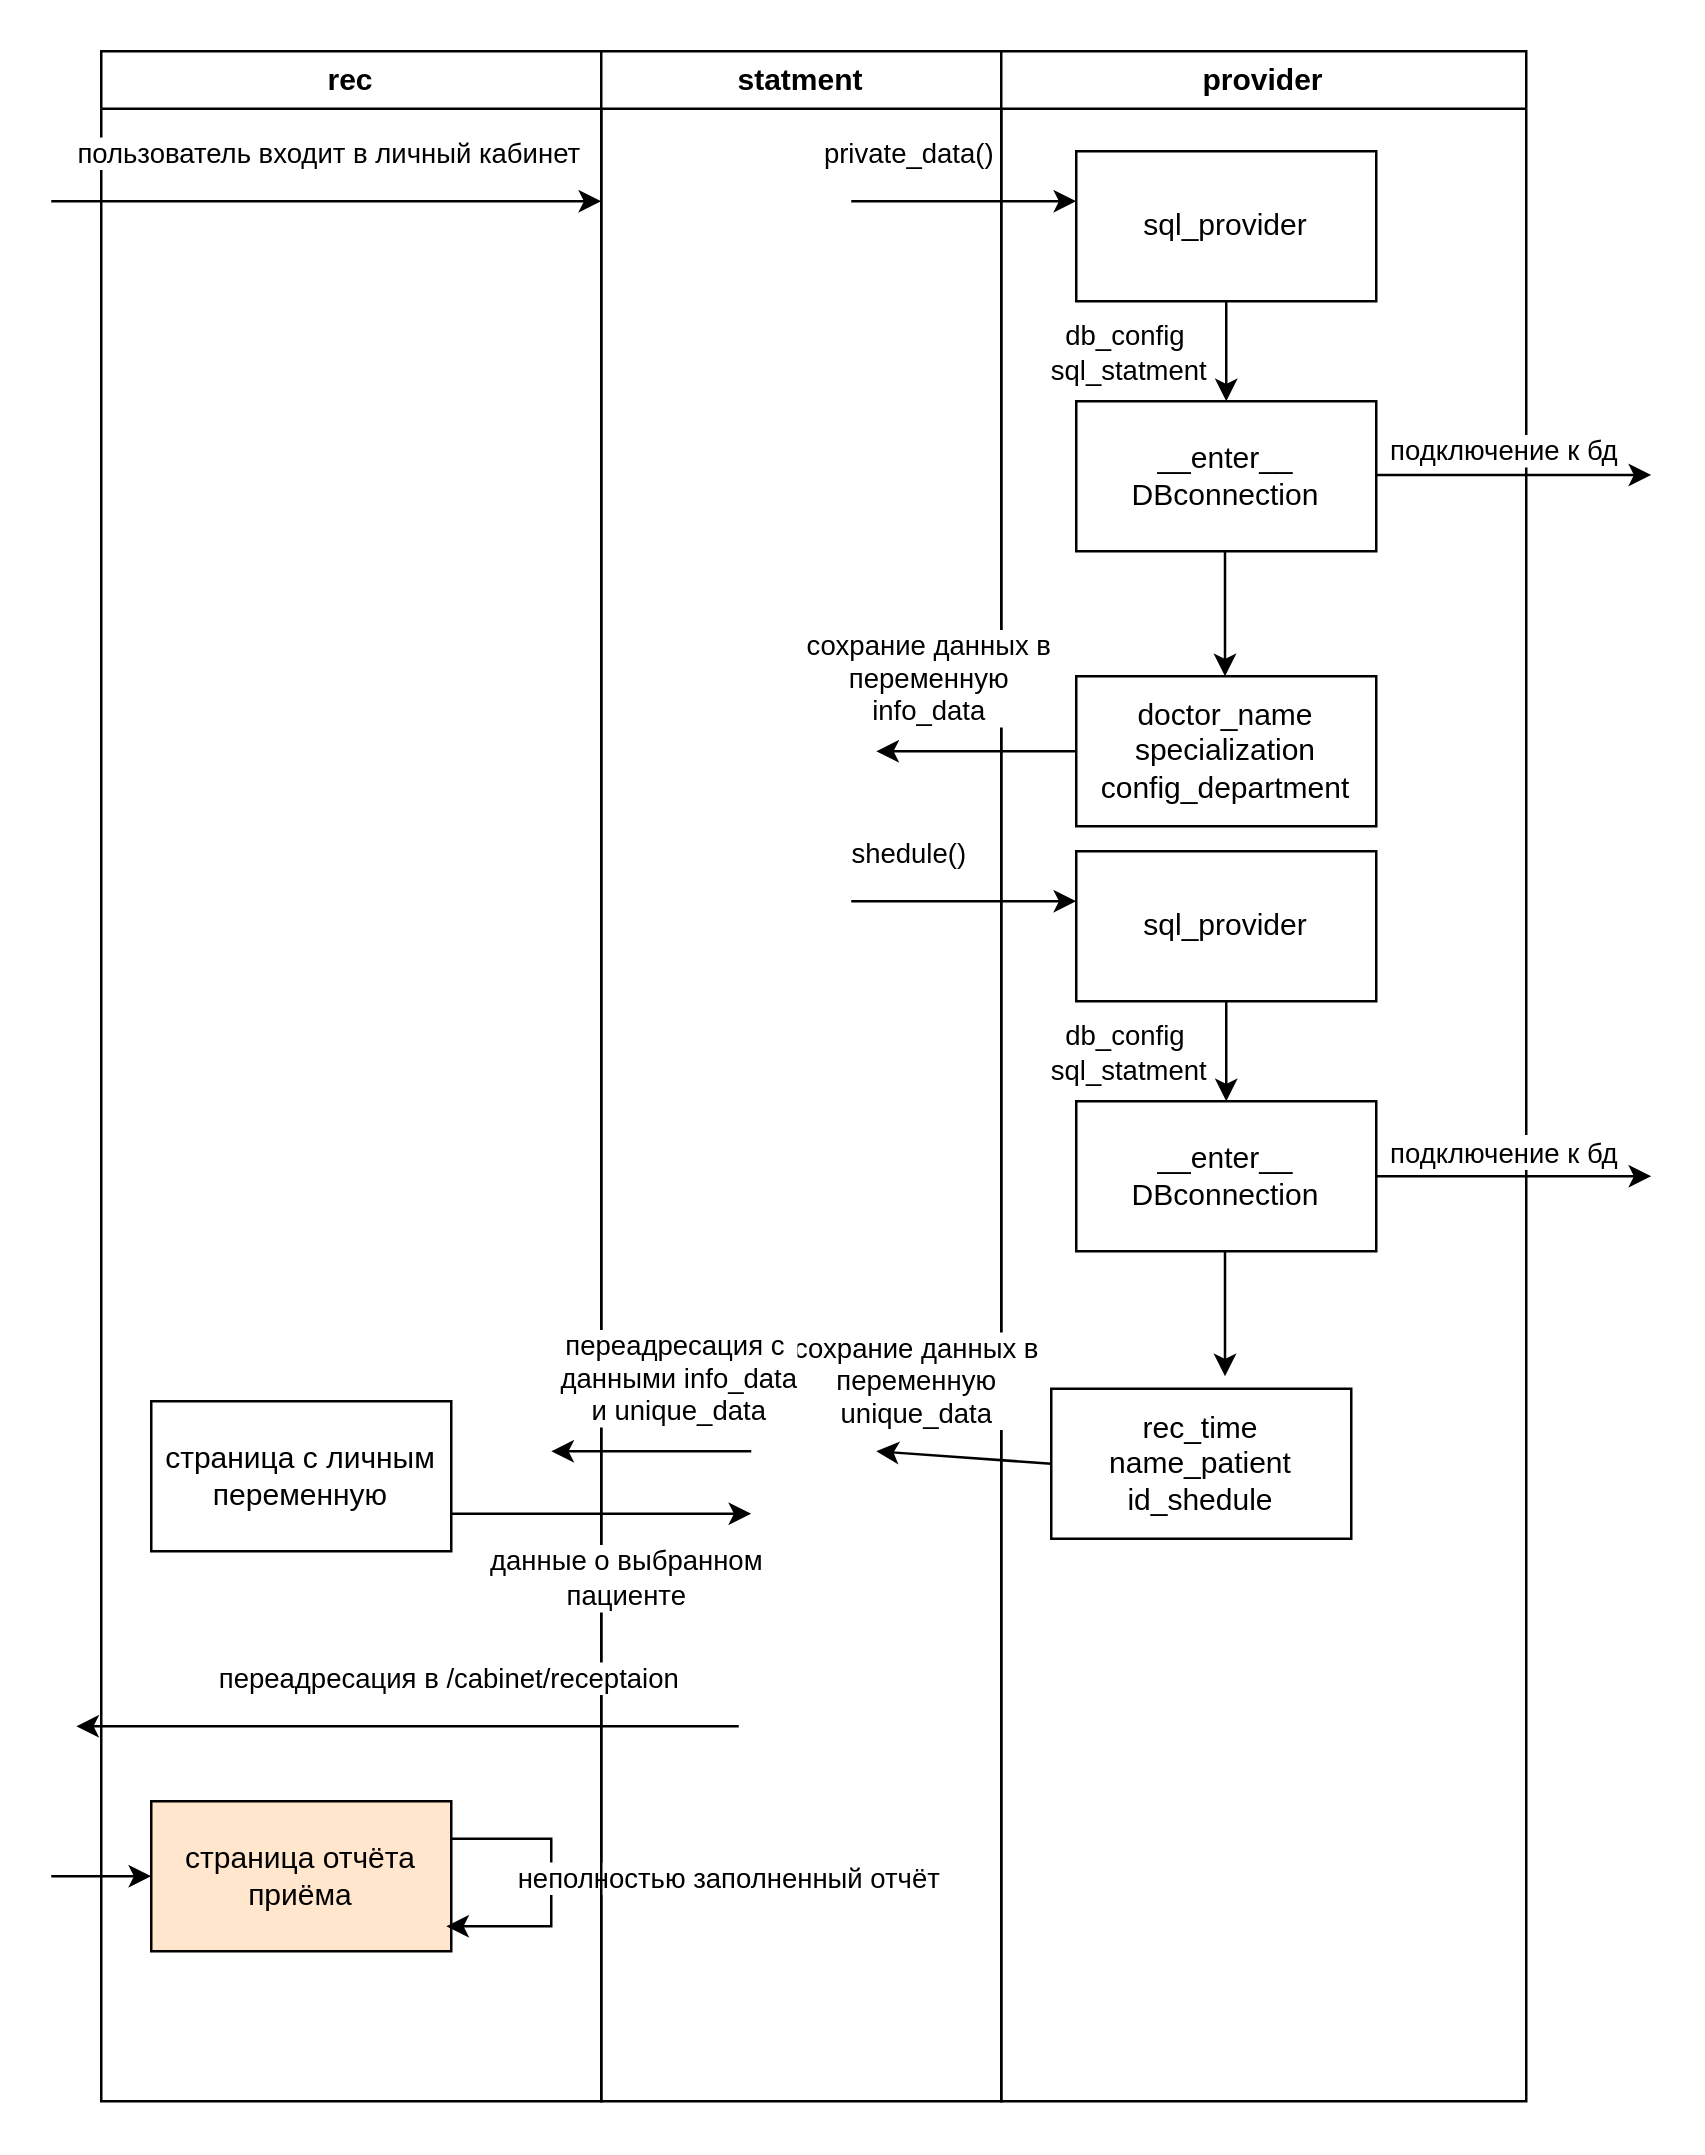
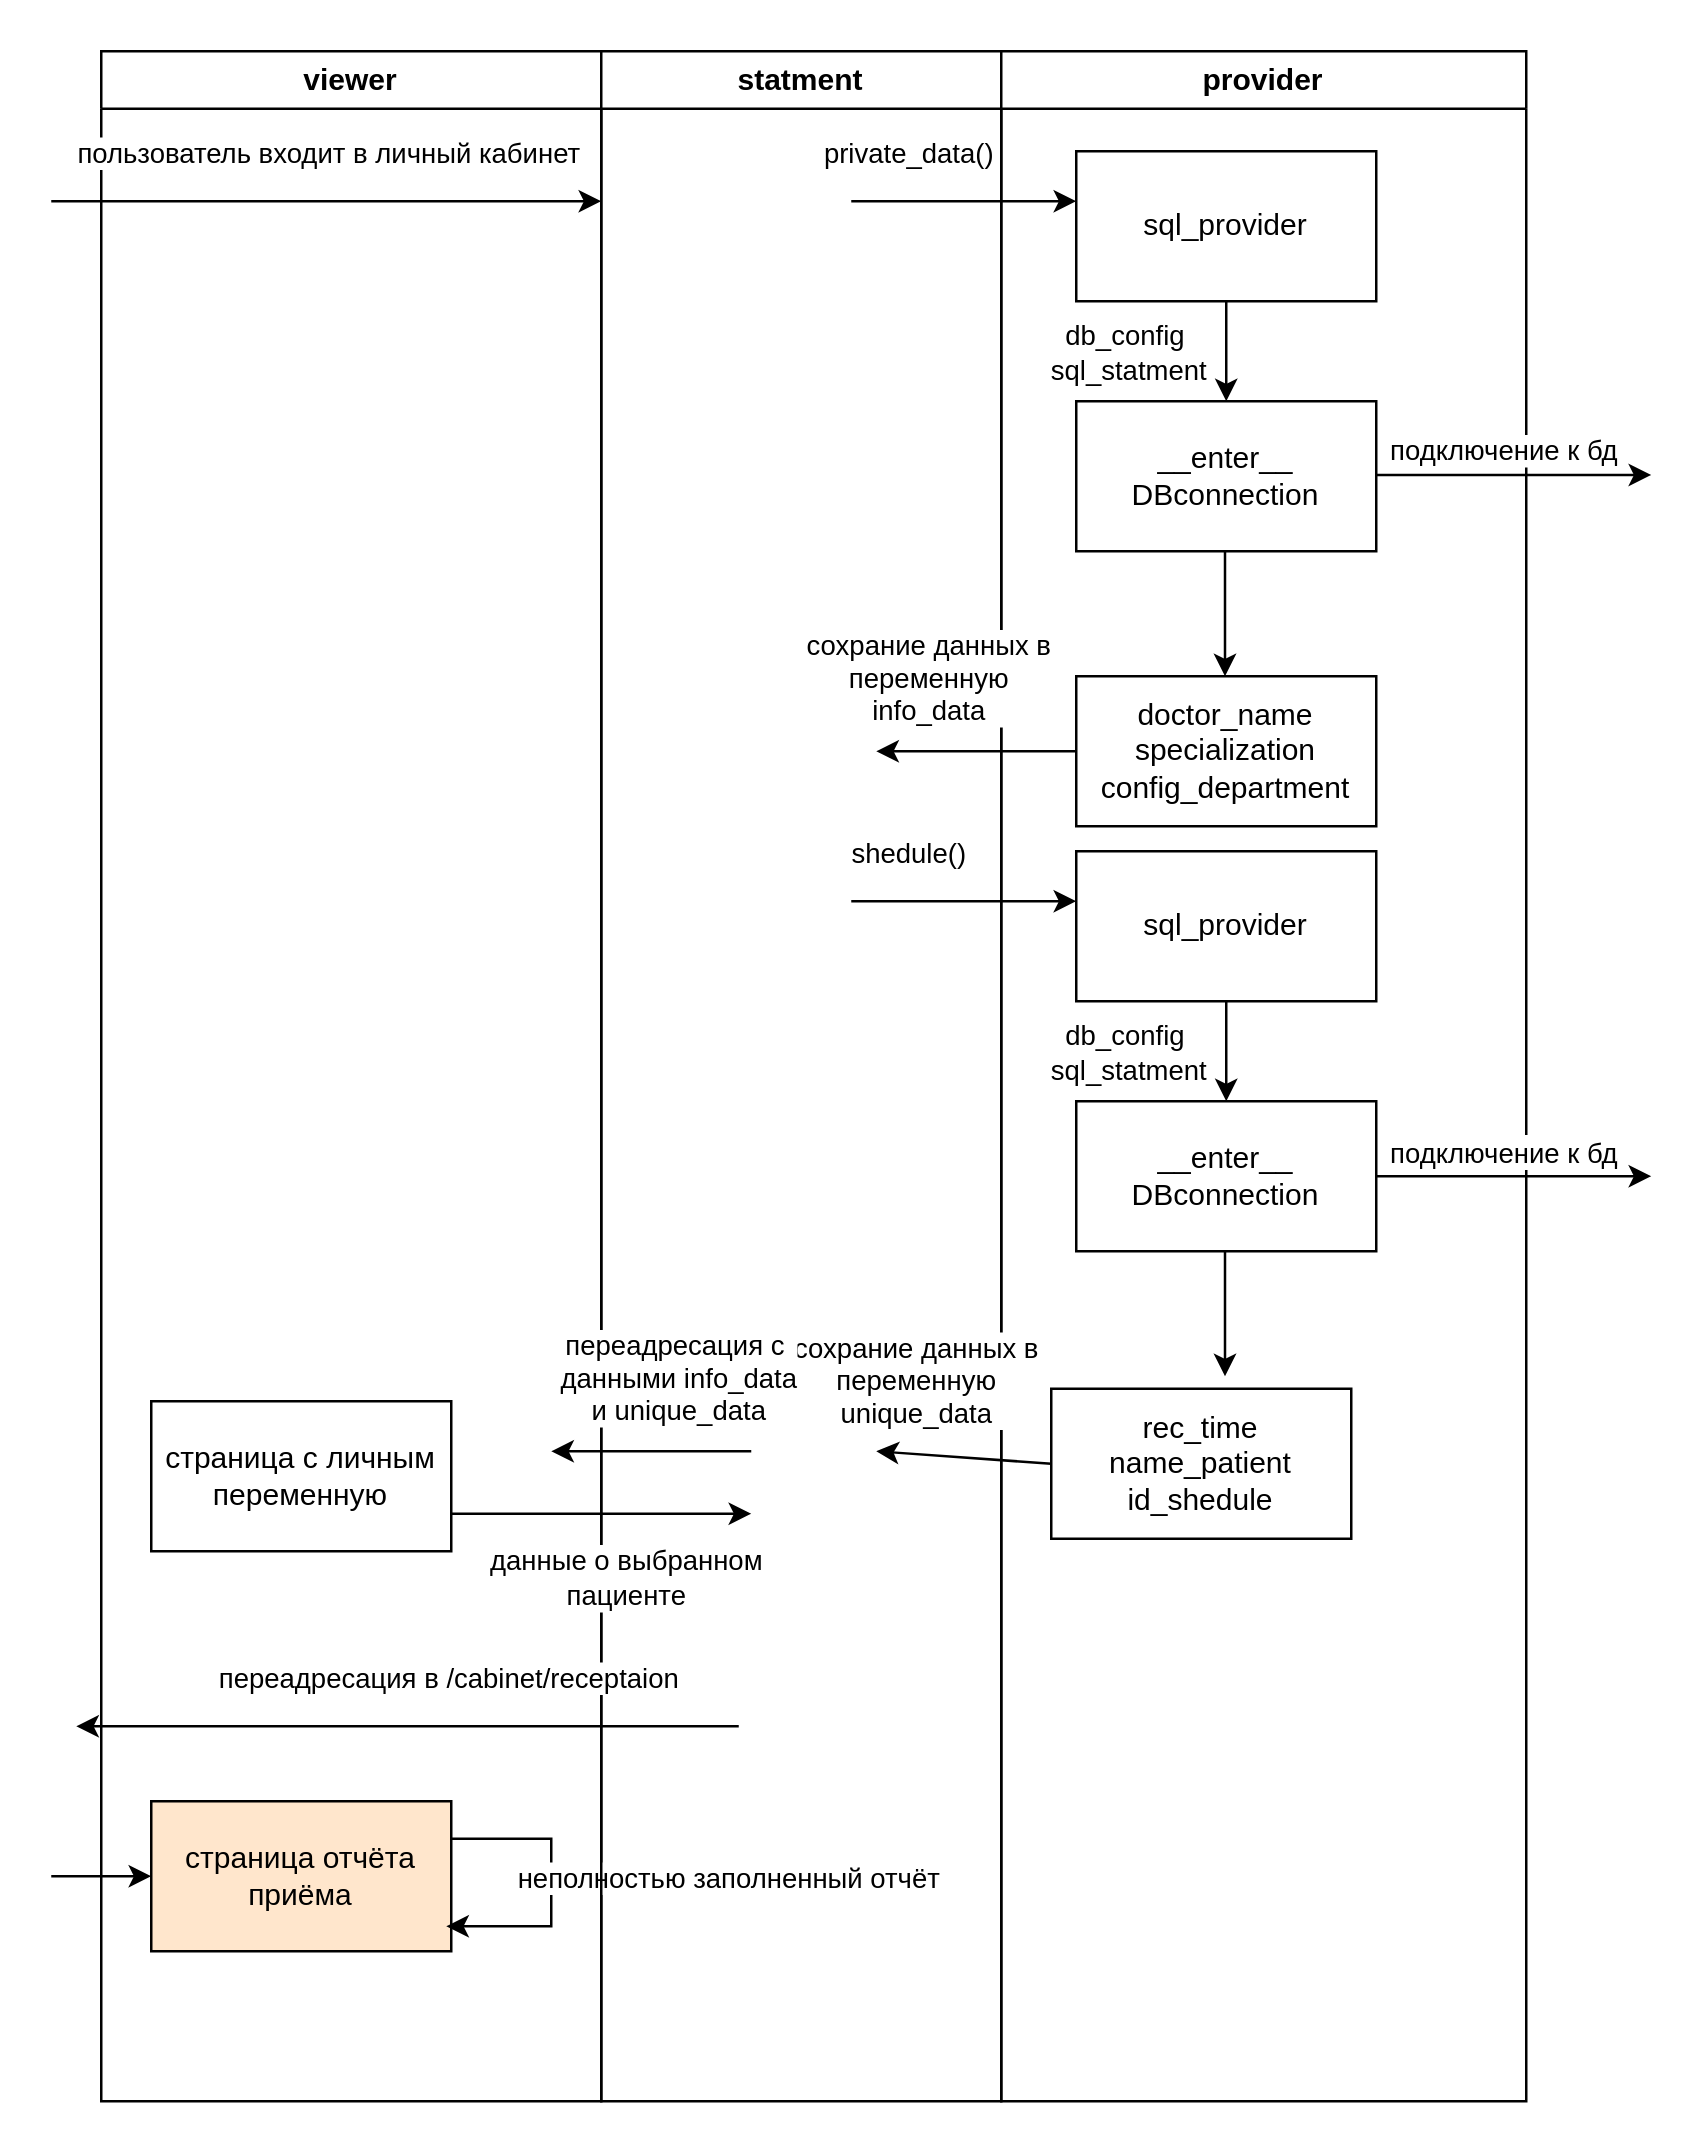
(351, 81) -> (351, 81)
